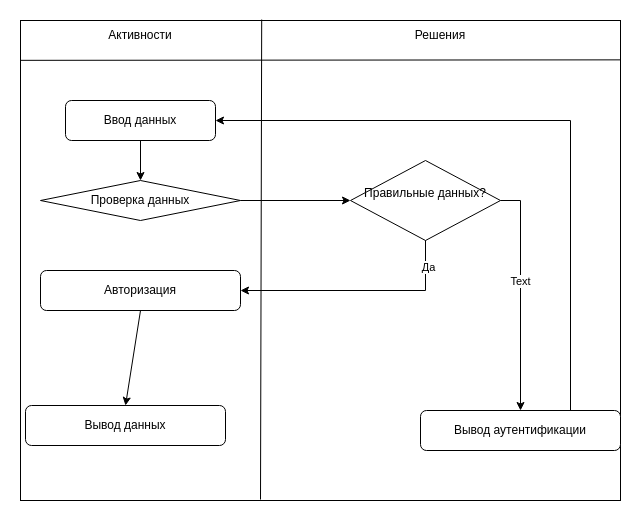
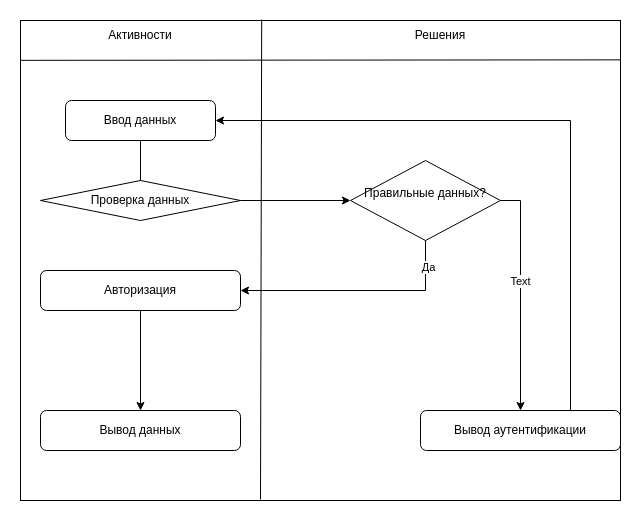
(141, 172) -> (141, 175)
(126, 426) -> (141, 431)
